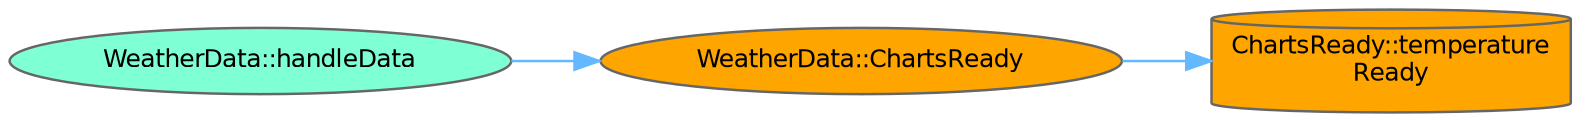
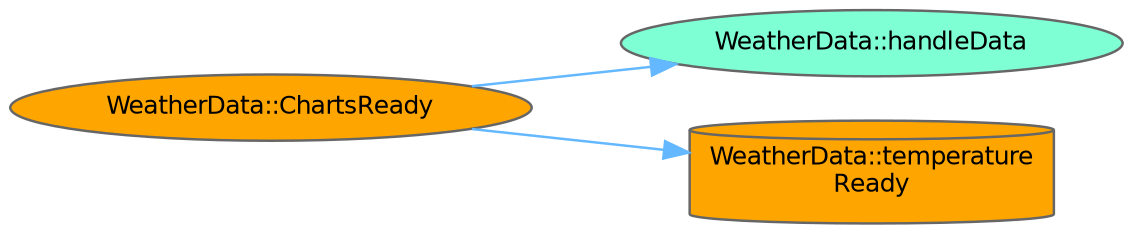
(543, 61) -> (561, 76)
(1391, 61) -> (872, 172)
